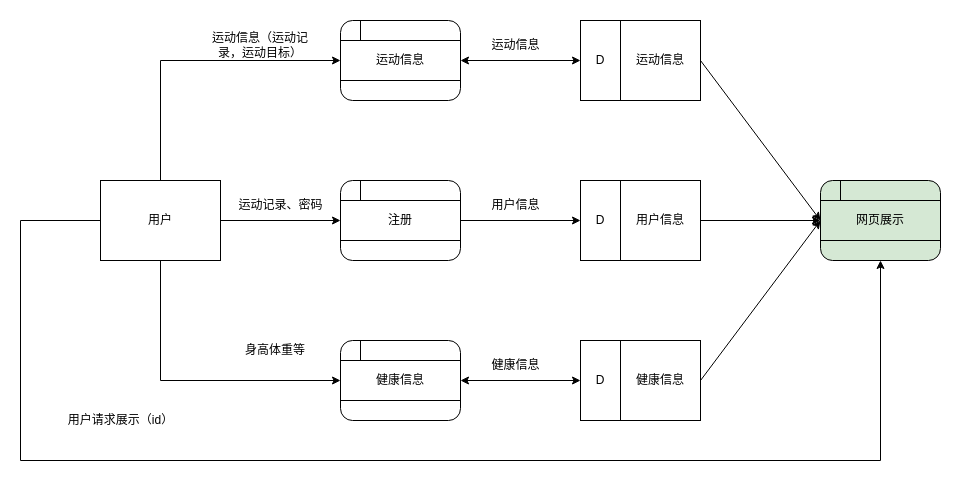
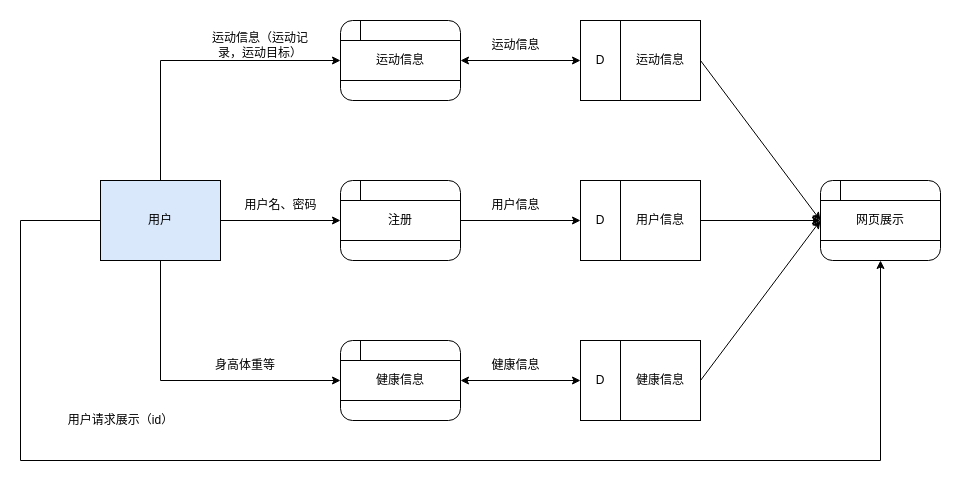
(281, 206) -> (281, 206)
(161, 221) -> (161, 221)
(881, 221) -> (881, 221)
(276, 351) -> (246, 366)
